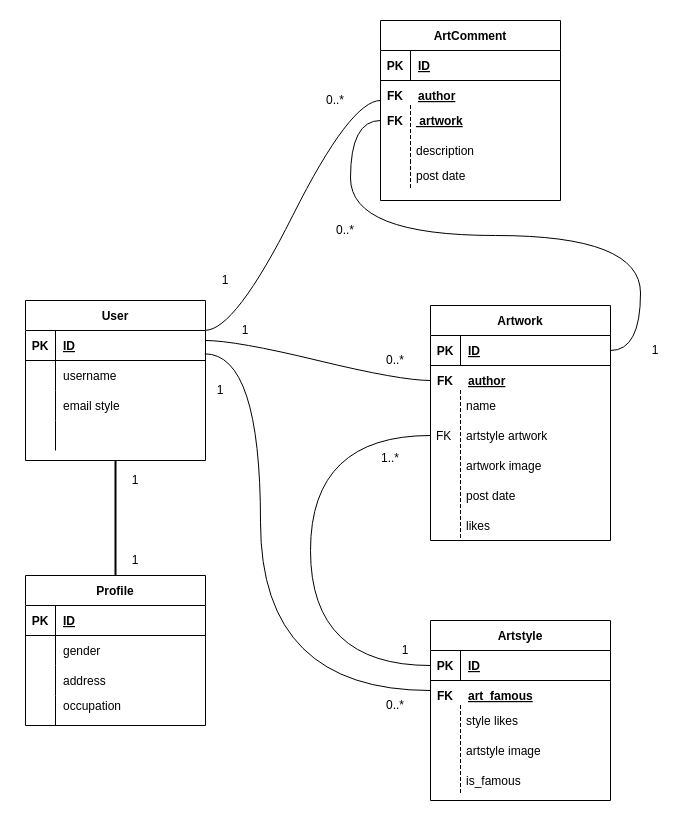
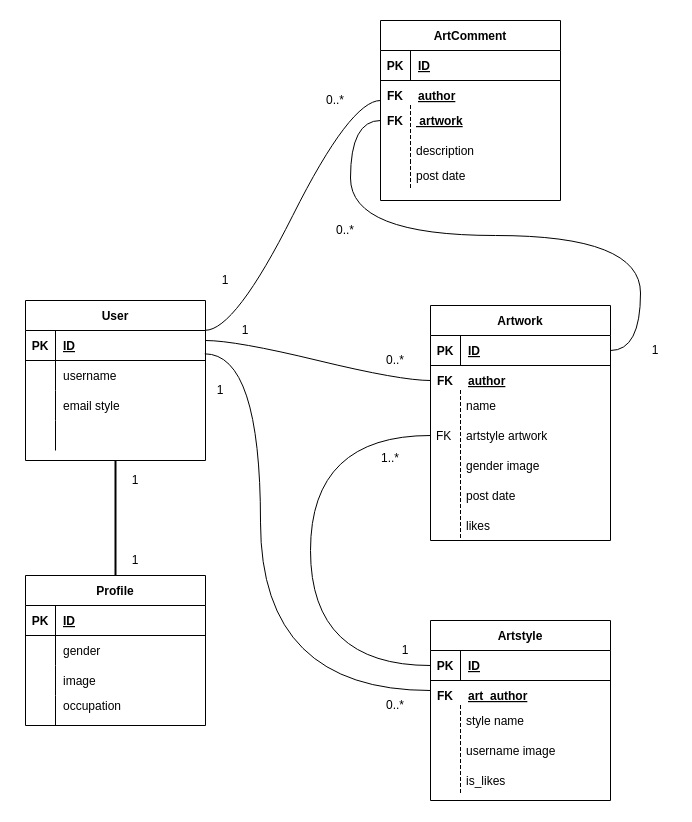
(507, 466) -> (503, 466)
(87, 681) -> (78, 681)
(502, 696) -> (502, 696)
(497, 721) -> (496, 721)
(508, 751) -> (510, 751)
(495, 781) -> (488, 781)
